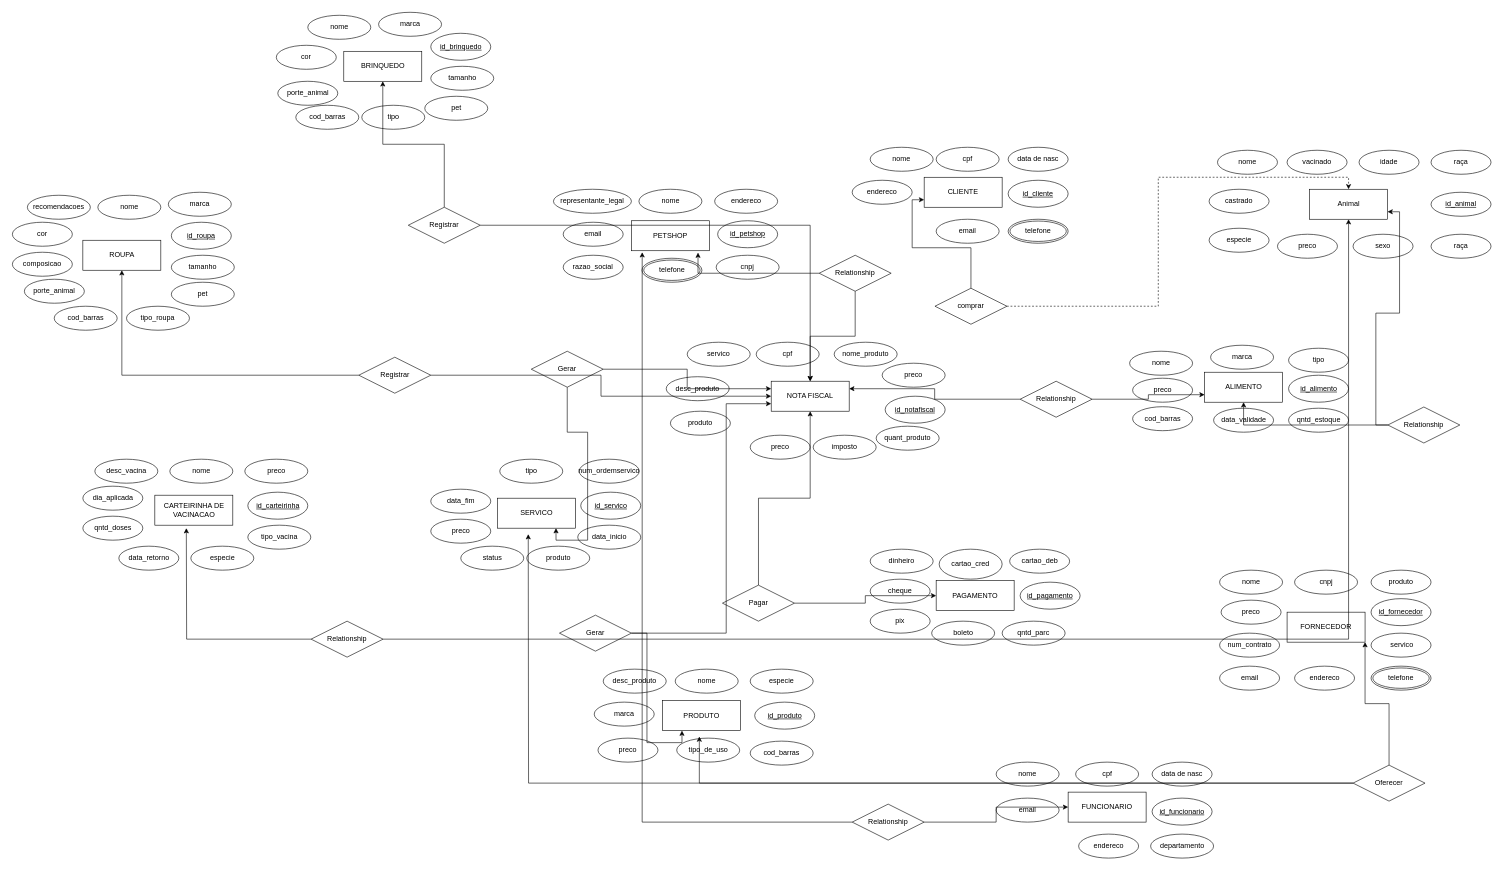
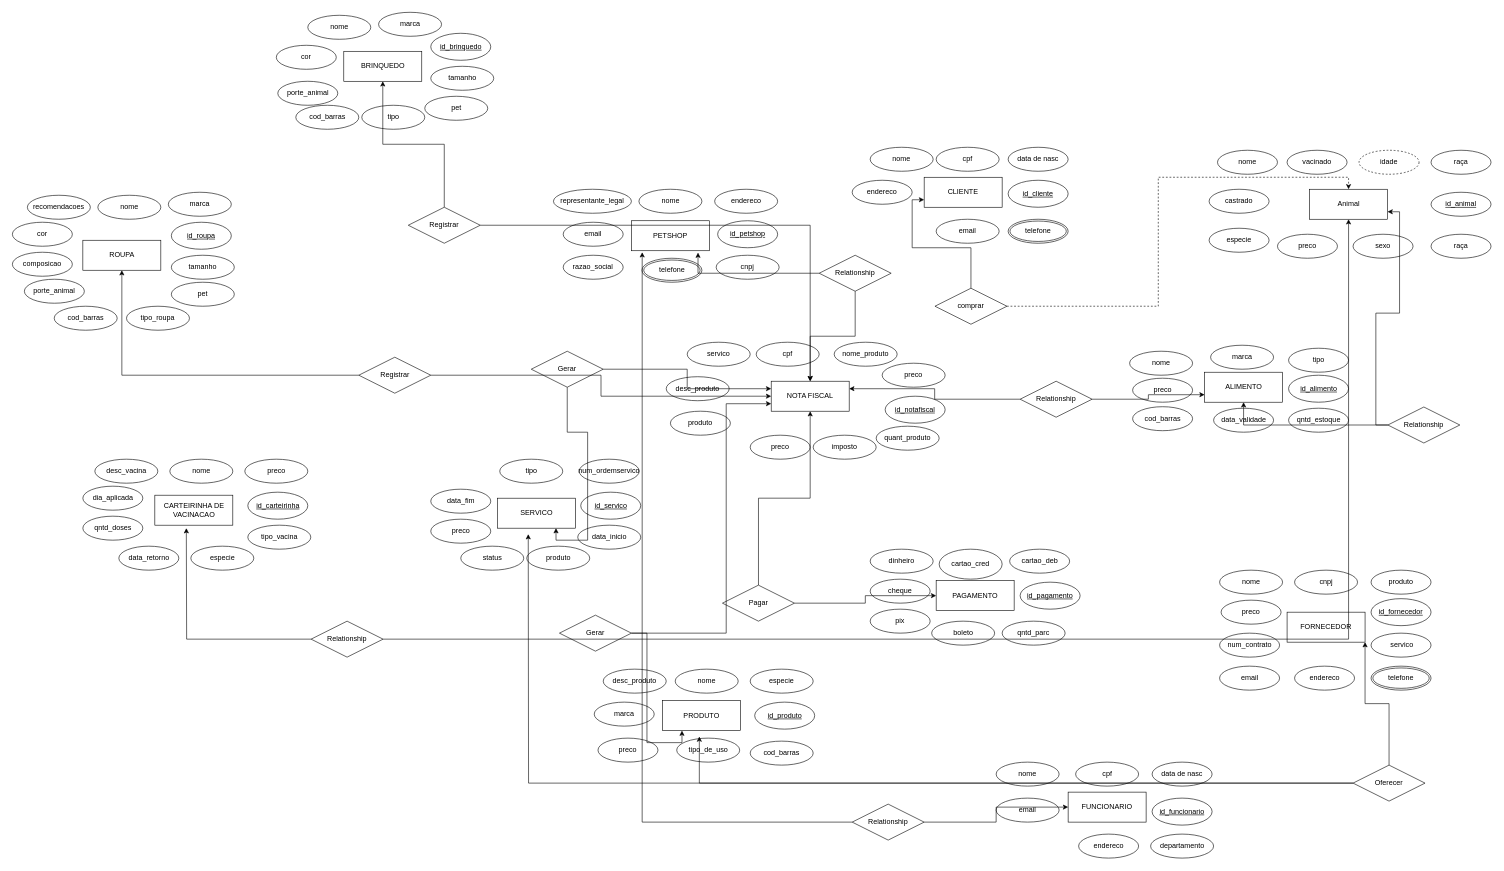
(1389, 162) -> (1389, 162)
